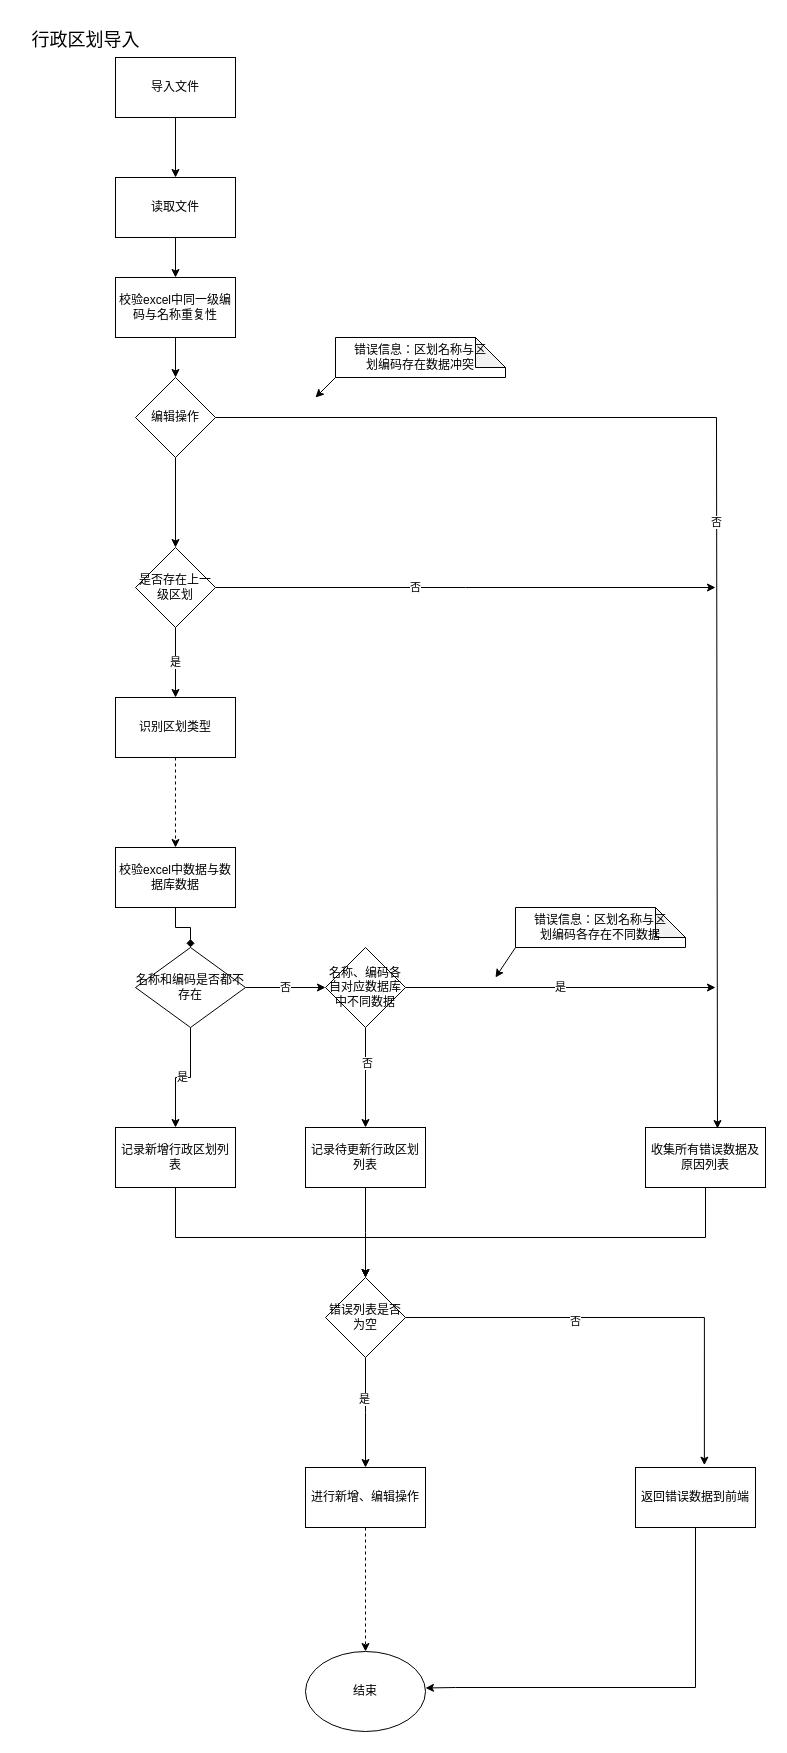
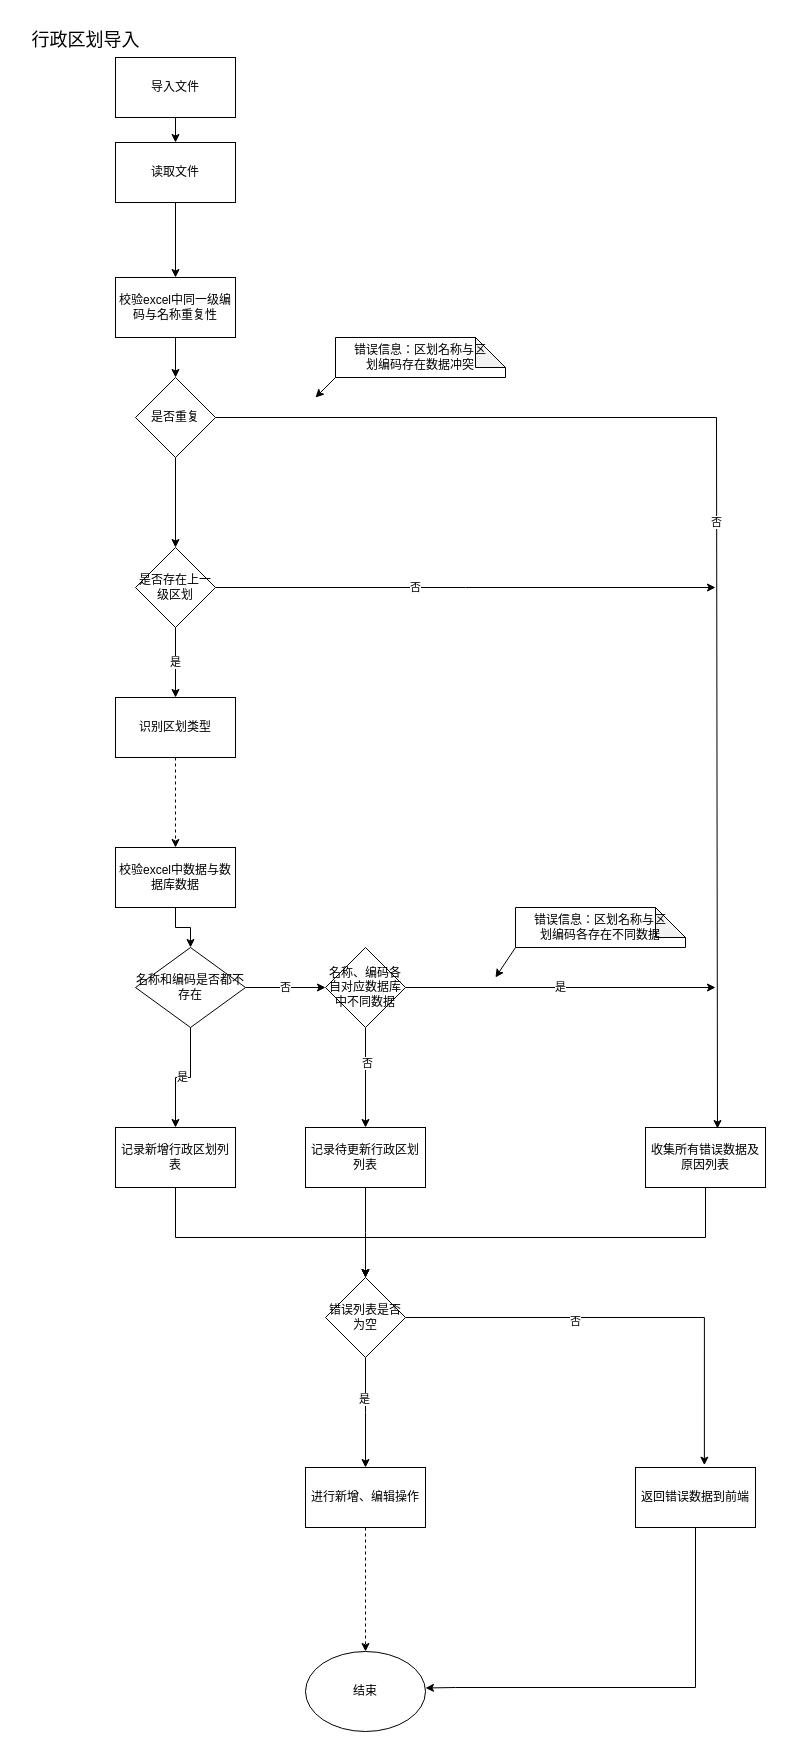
(176, 208) -> (176, 173)
(176, 418) -> (176, 418)
(191, 939) -> (191, 939)
